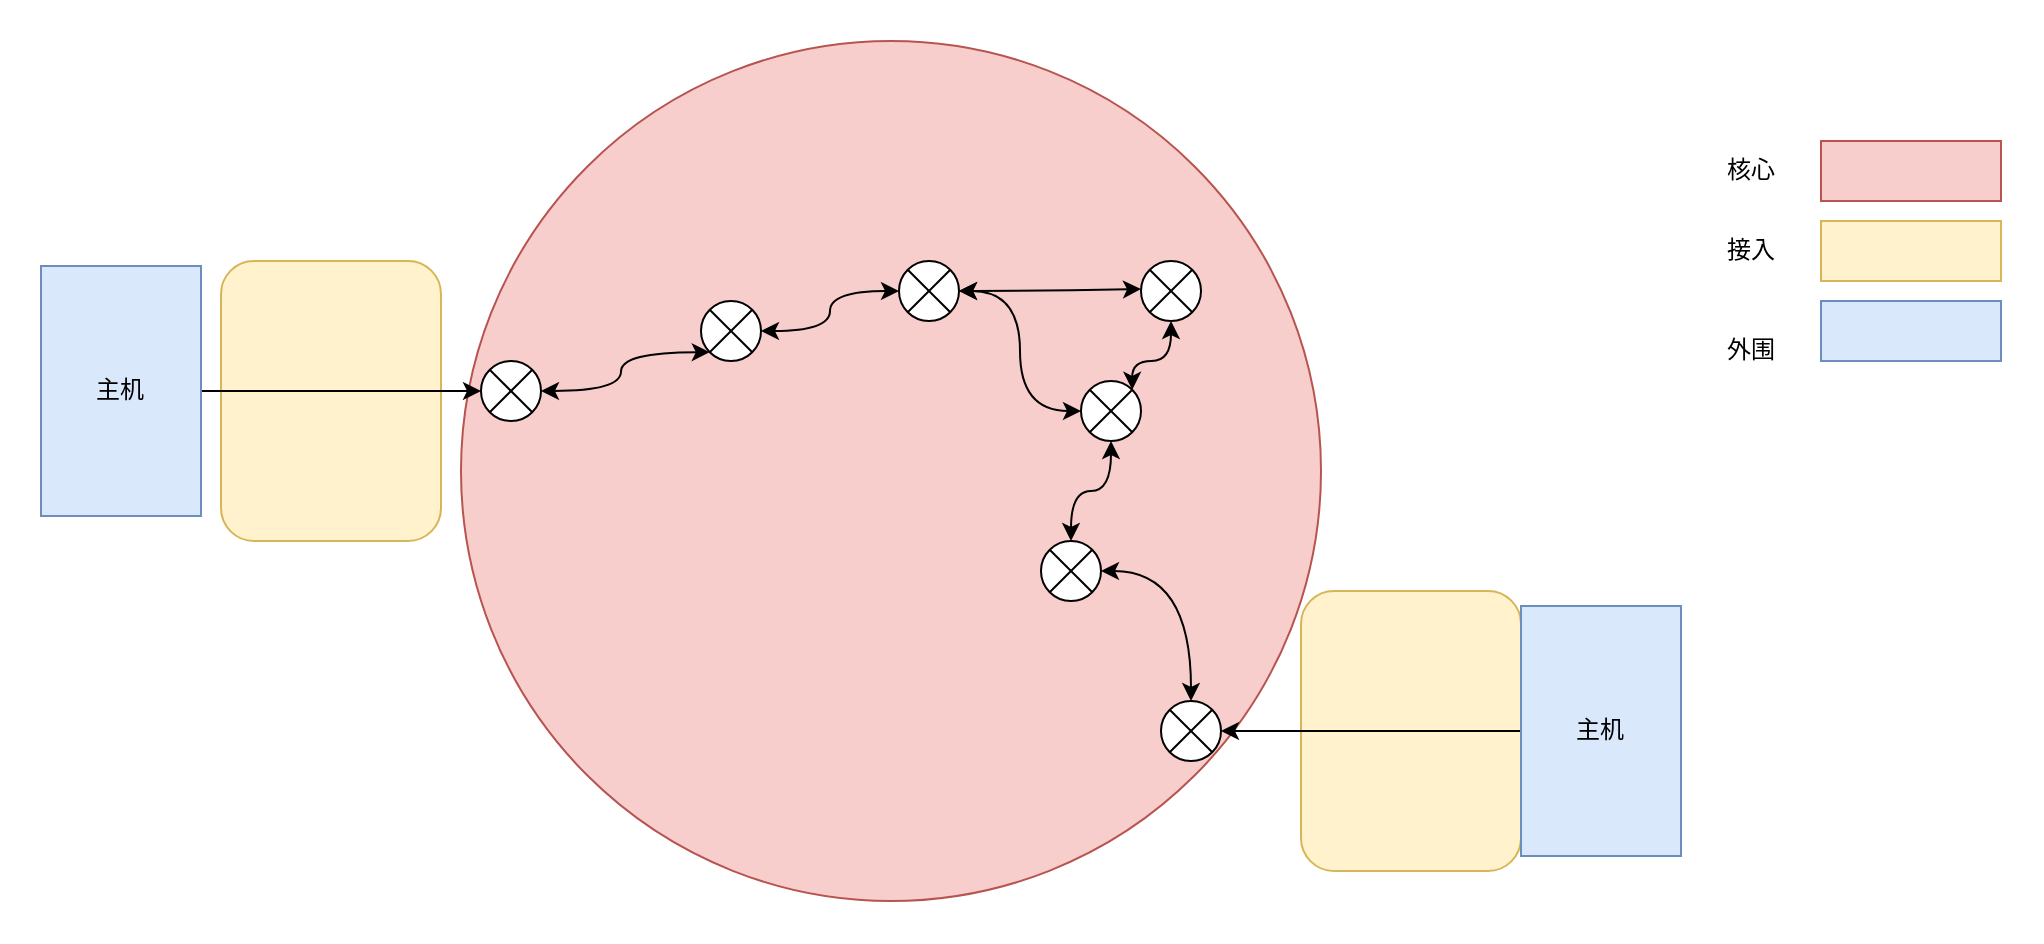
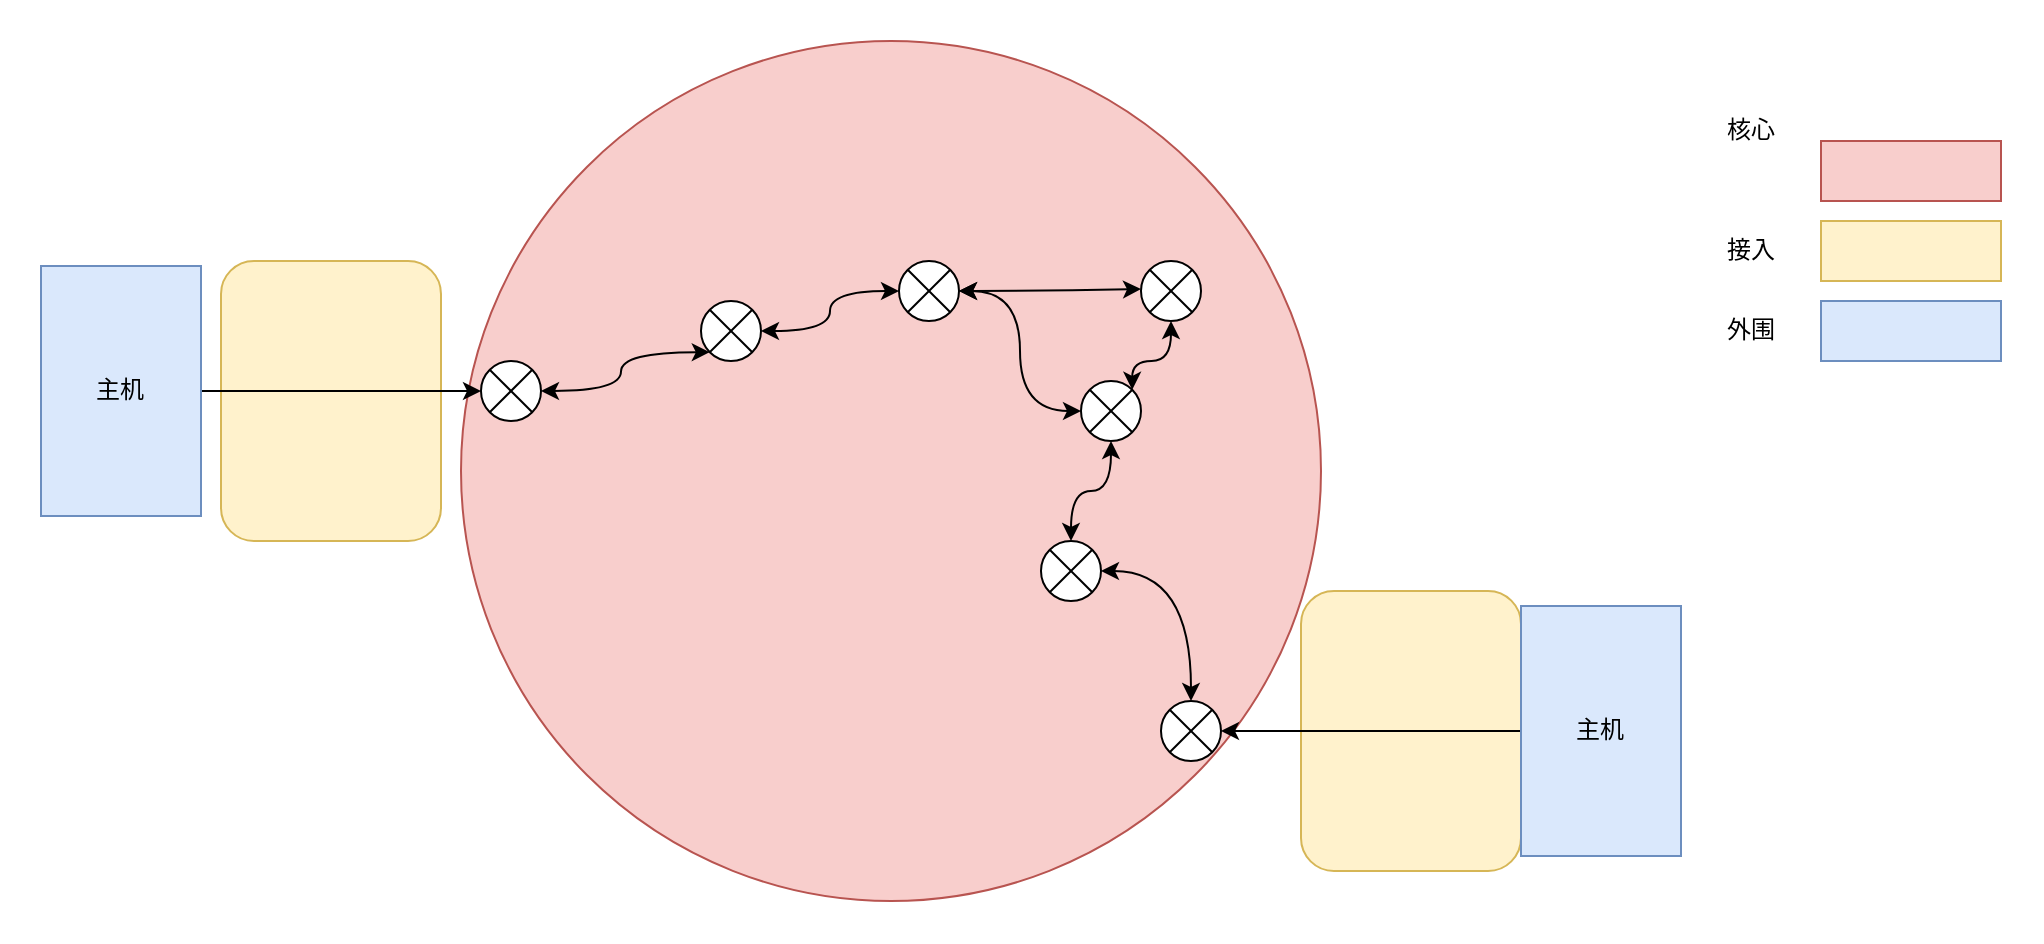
(1751, 171) -> (1751, 131)
(1751, 351) -> (1751, 331)
